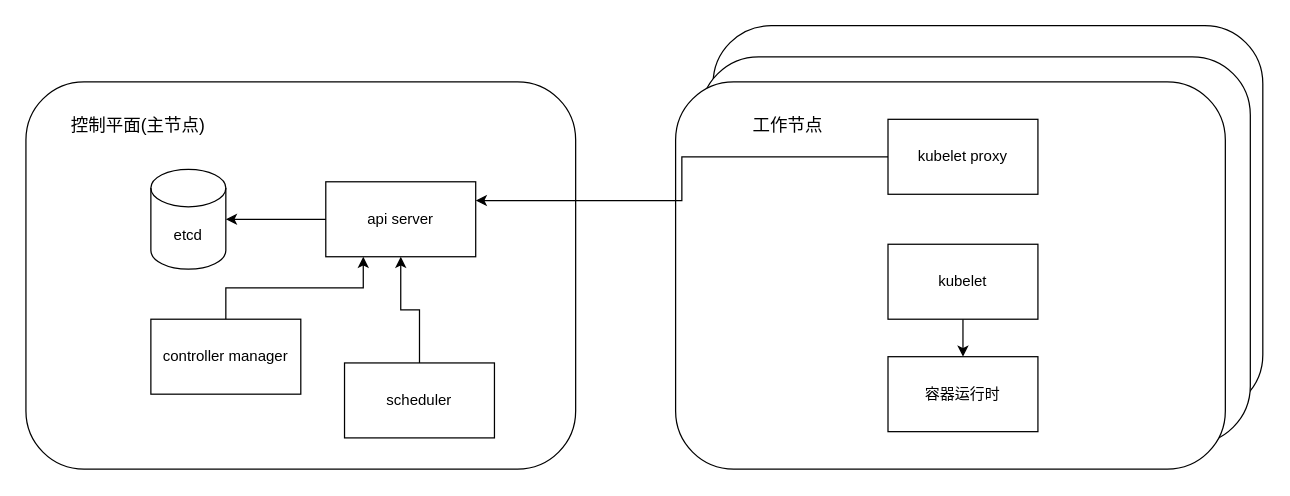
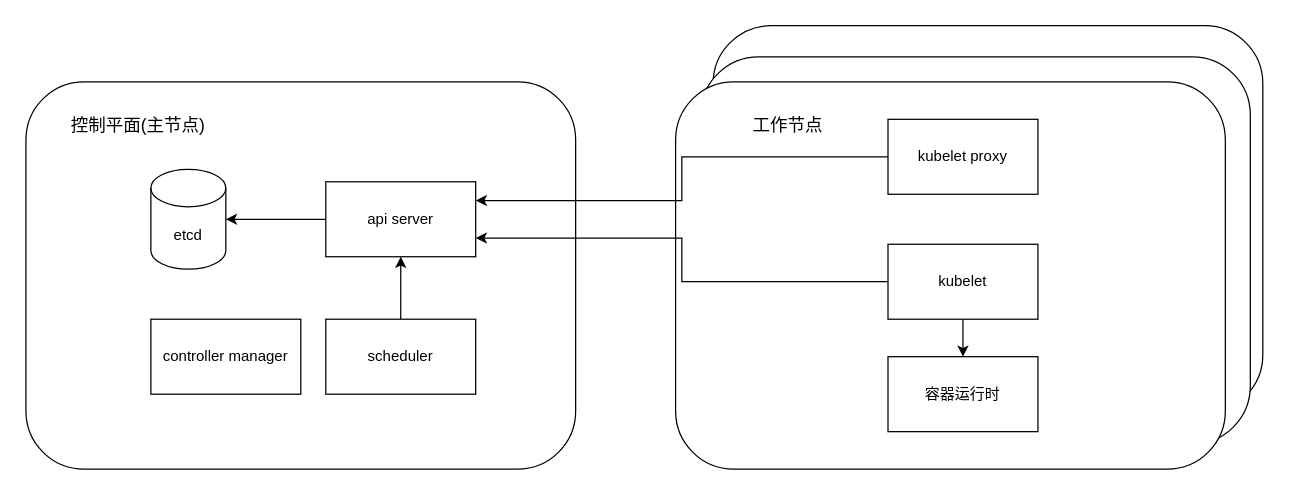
none -> (682, 265)
(290, 288) -> none
(419, 401) -> (401, 357)
